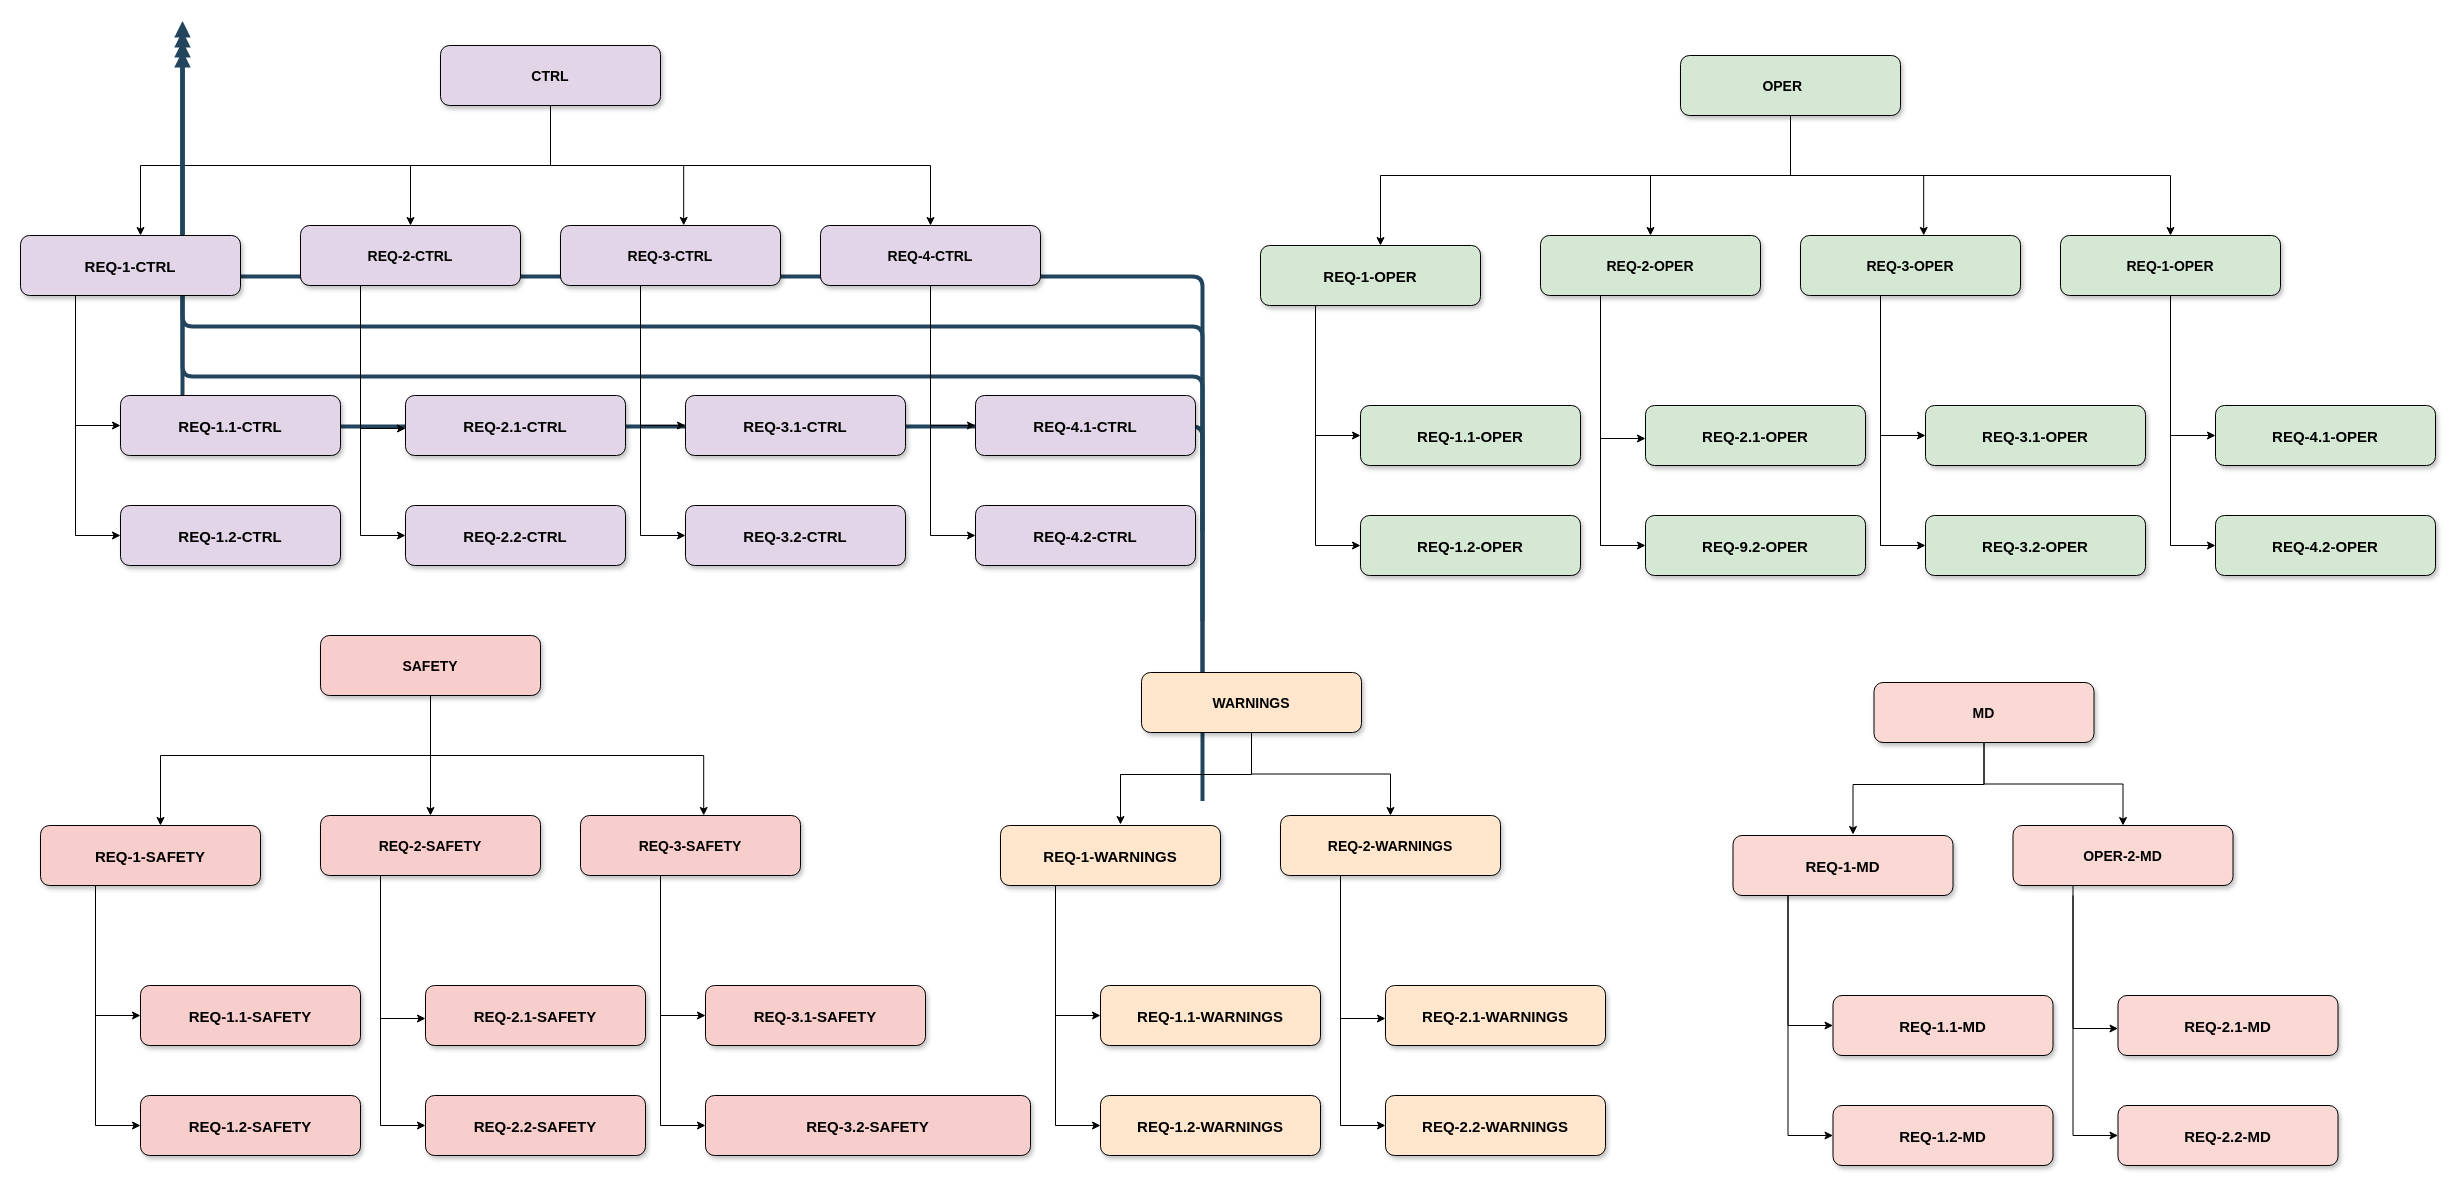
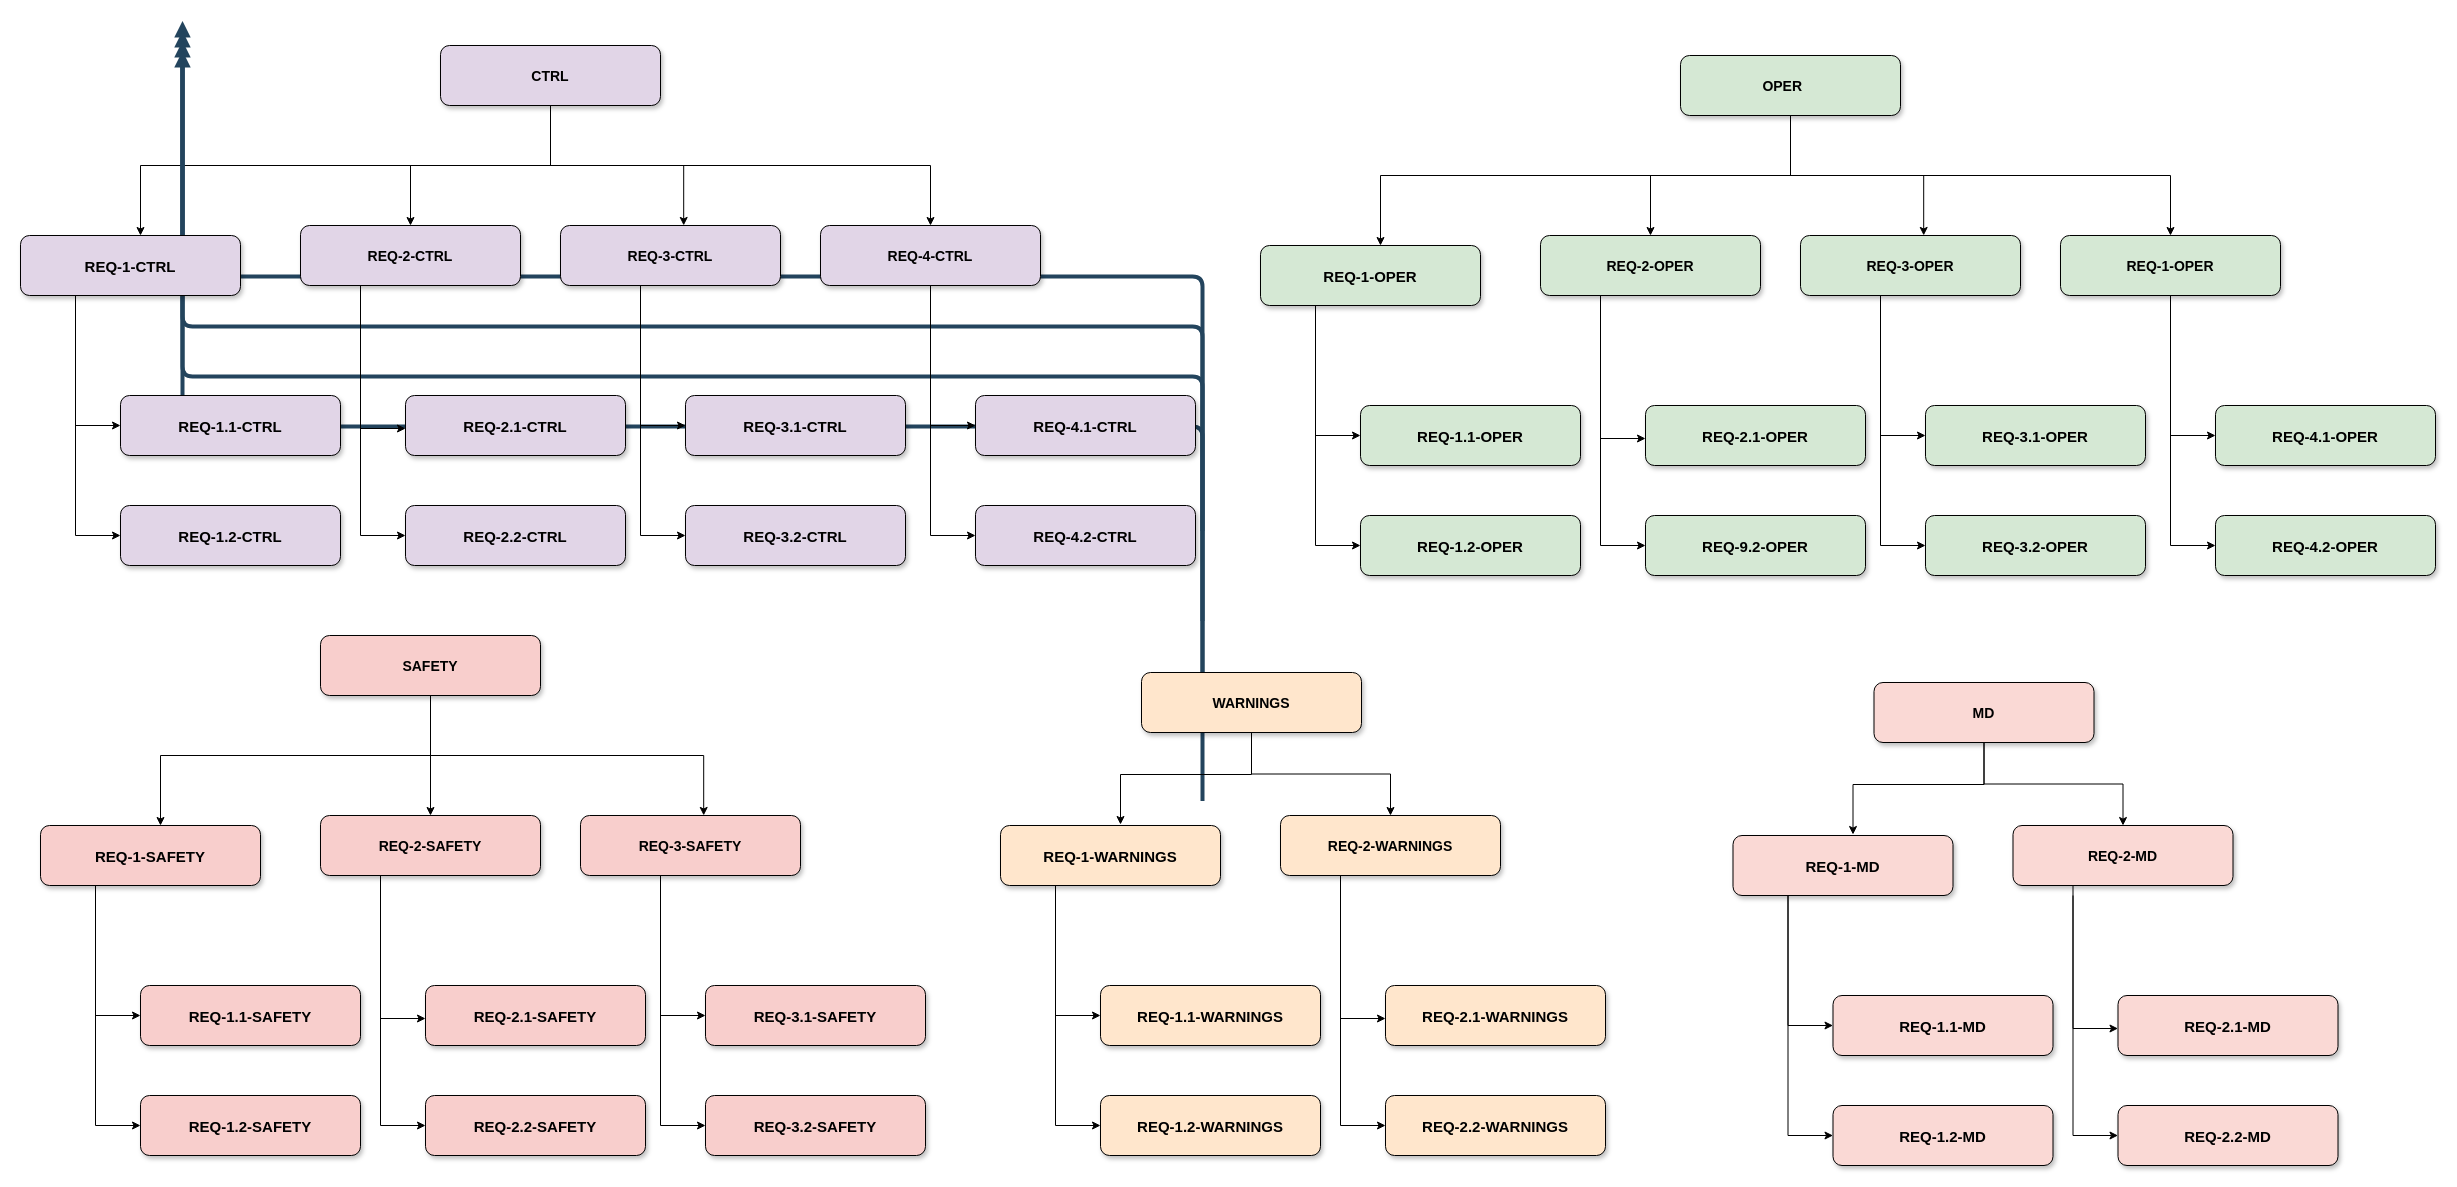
(2123, 856) -> (2123, 856)
(868, 1126) -> (816, 1126)
